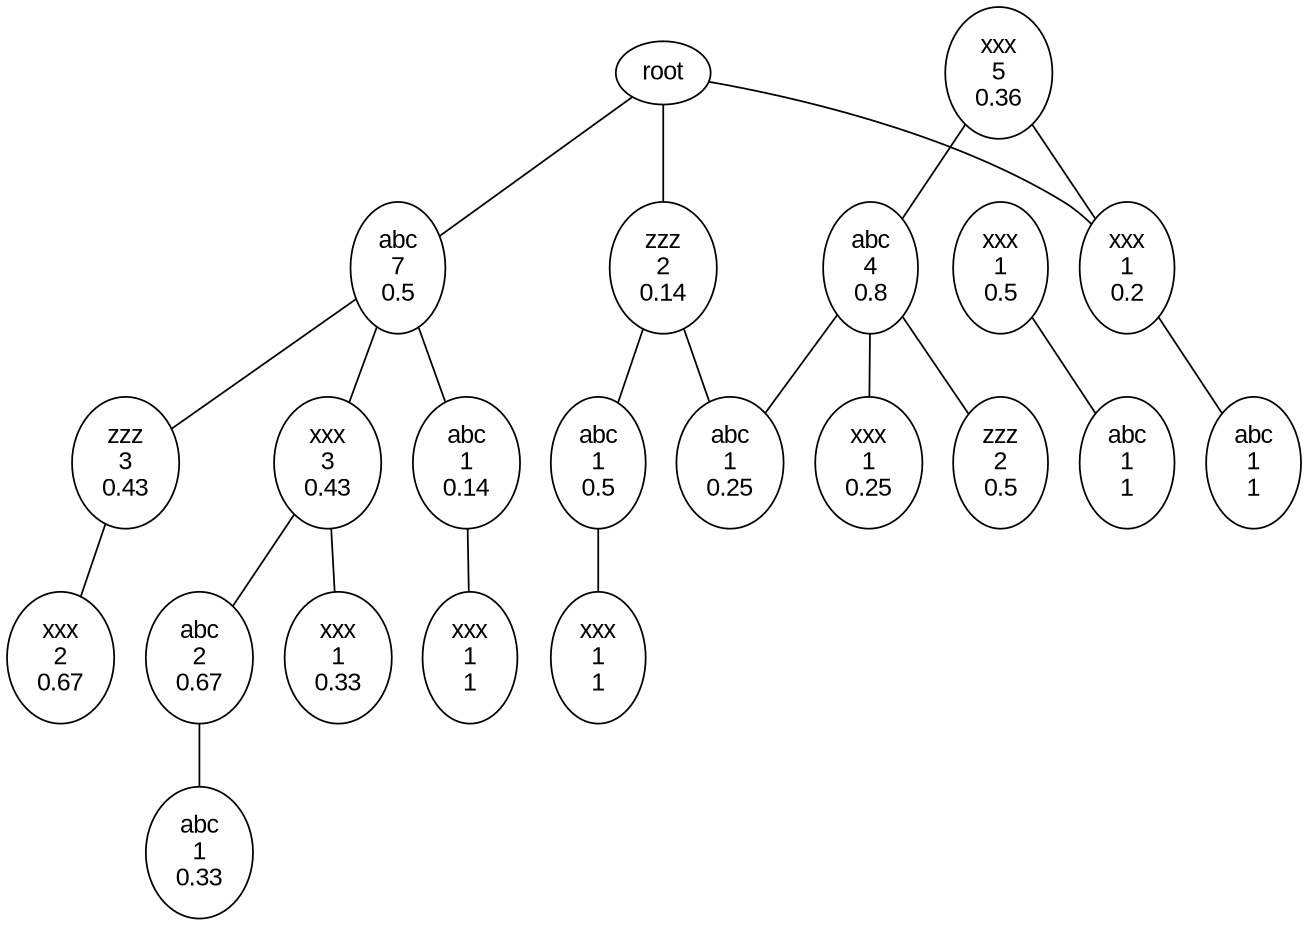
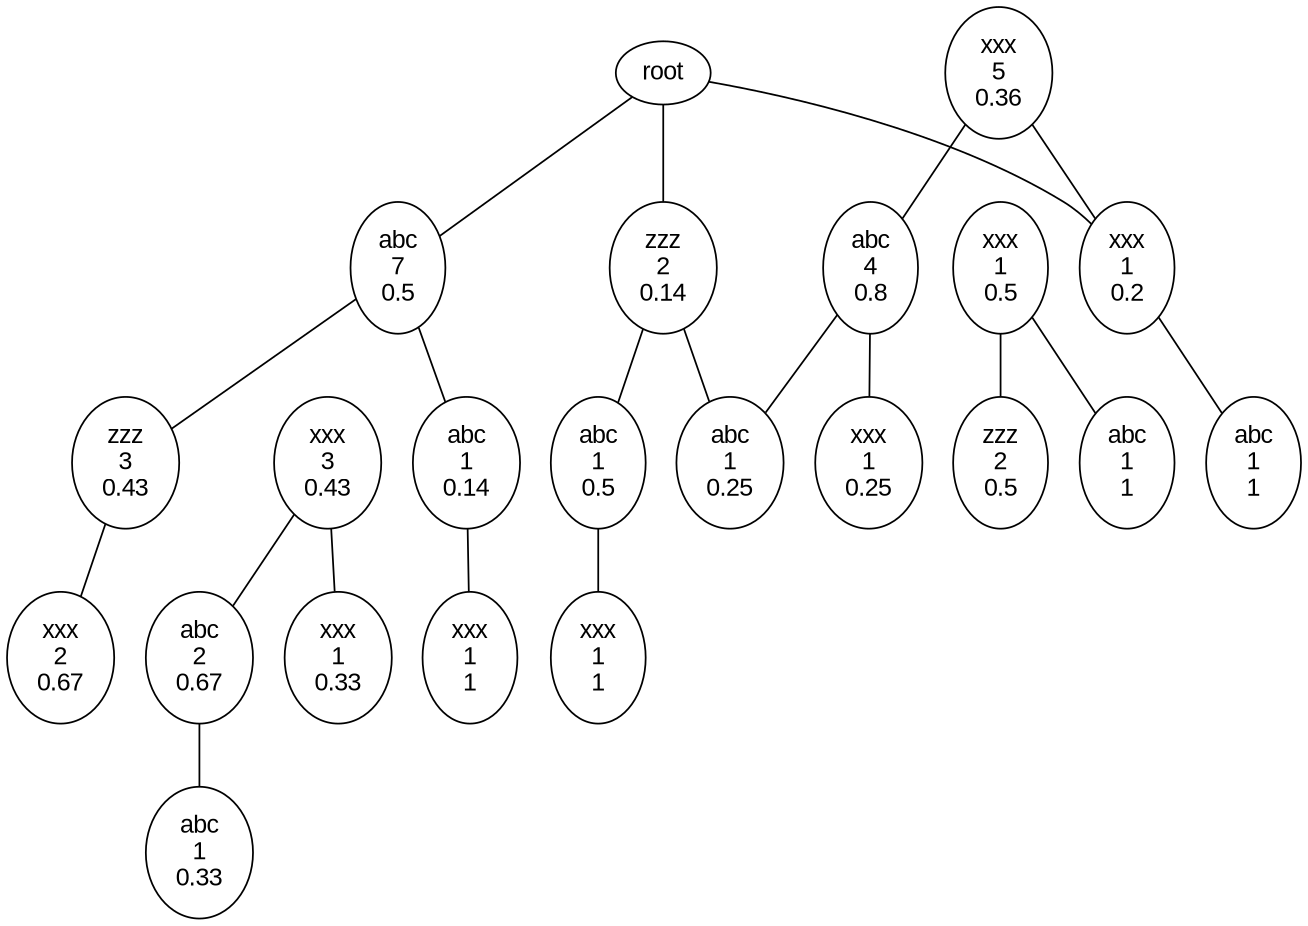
(363, 365) -> none
(936, 365) -> (1001, 365)
